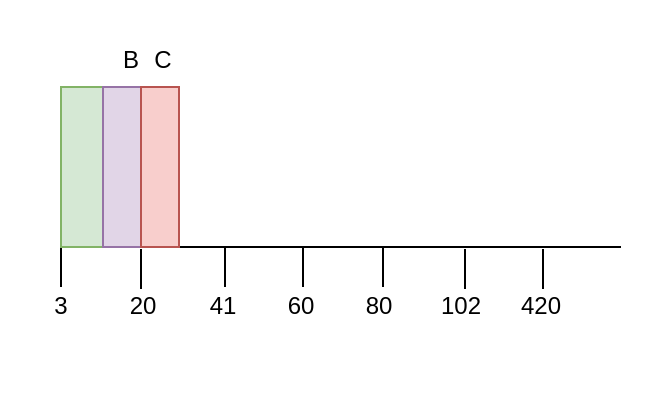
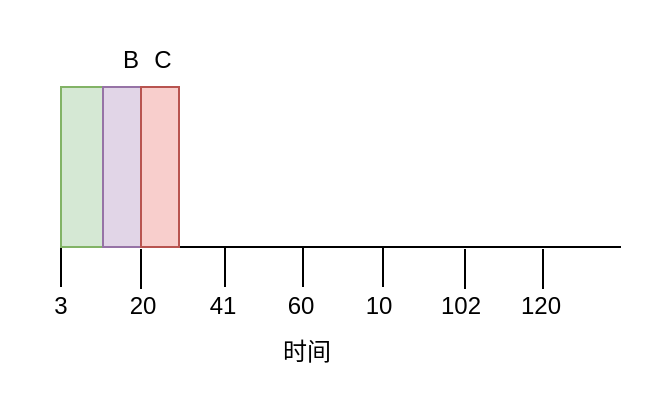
(380, 307) -> (380, 307)
(542, 307) -> (542, 307)
none -> (307, 353)
